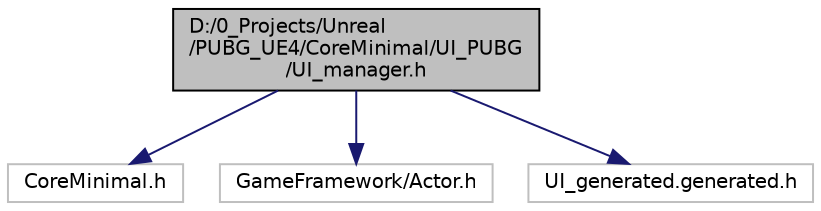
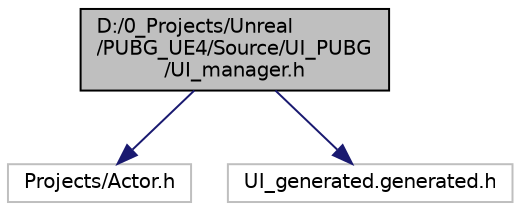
(356, 50) -> (235, 50)
(96, 183) -> none
(356, 183) -> (100, 183)
